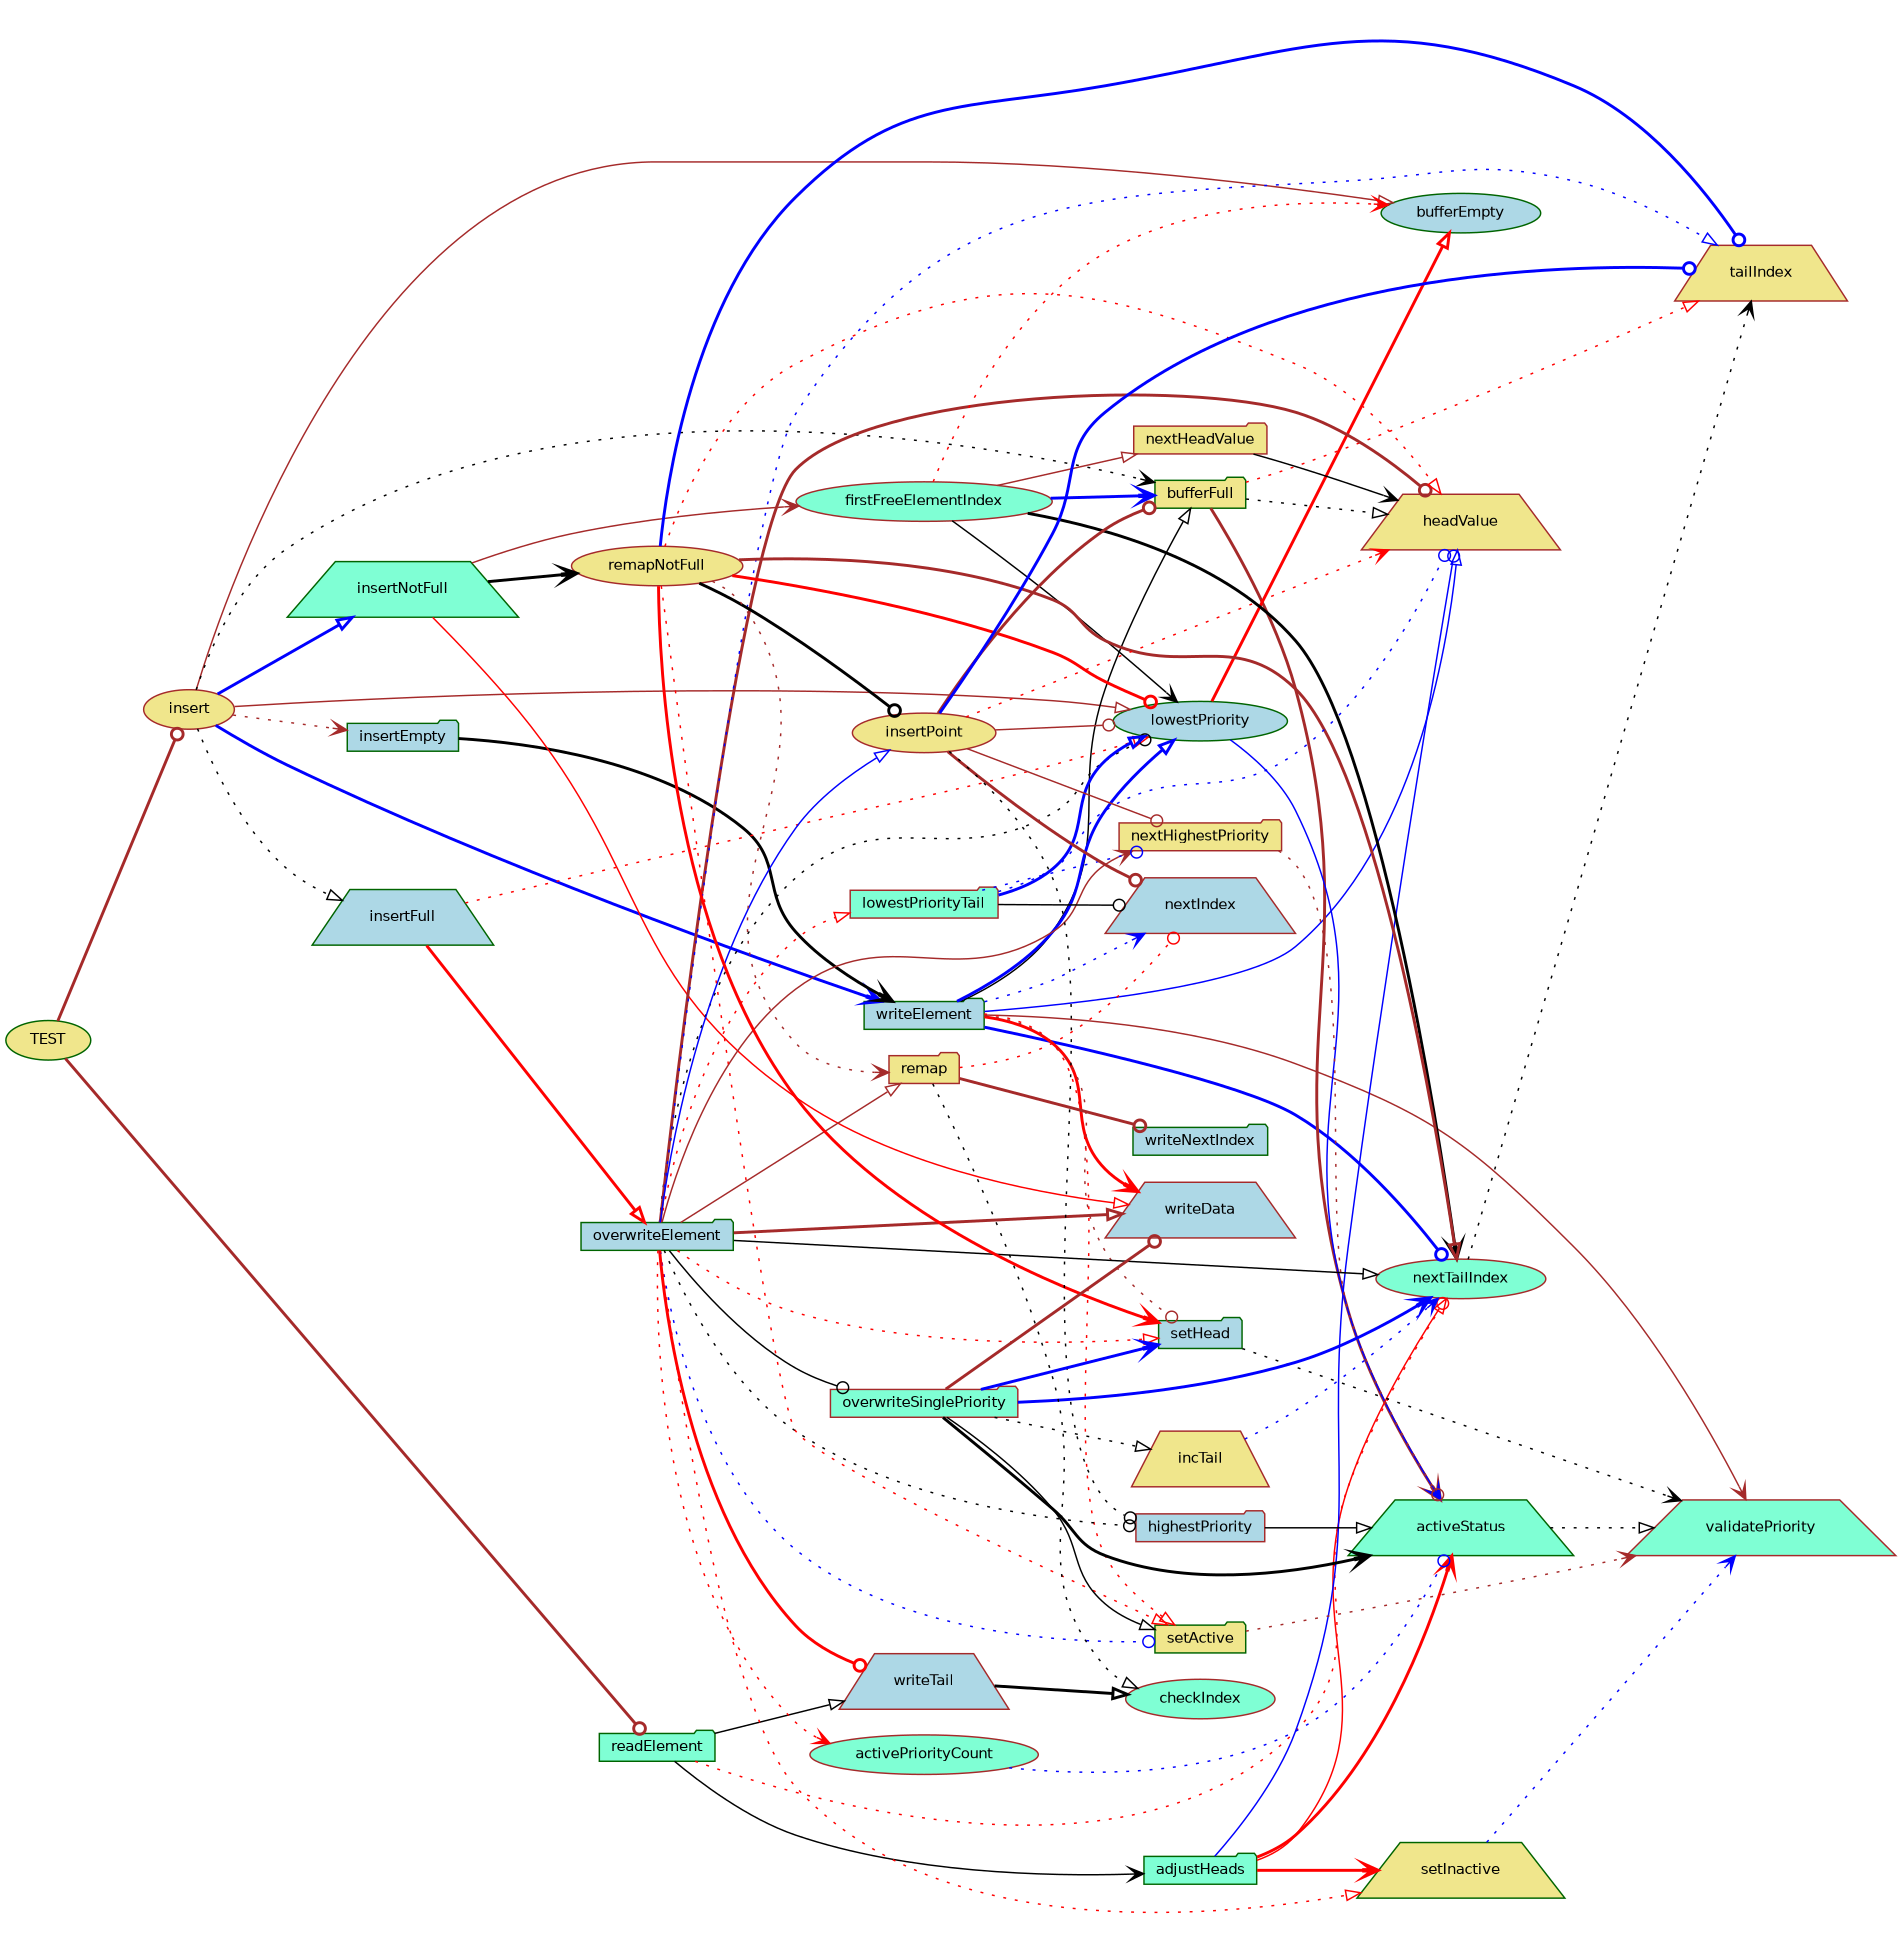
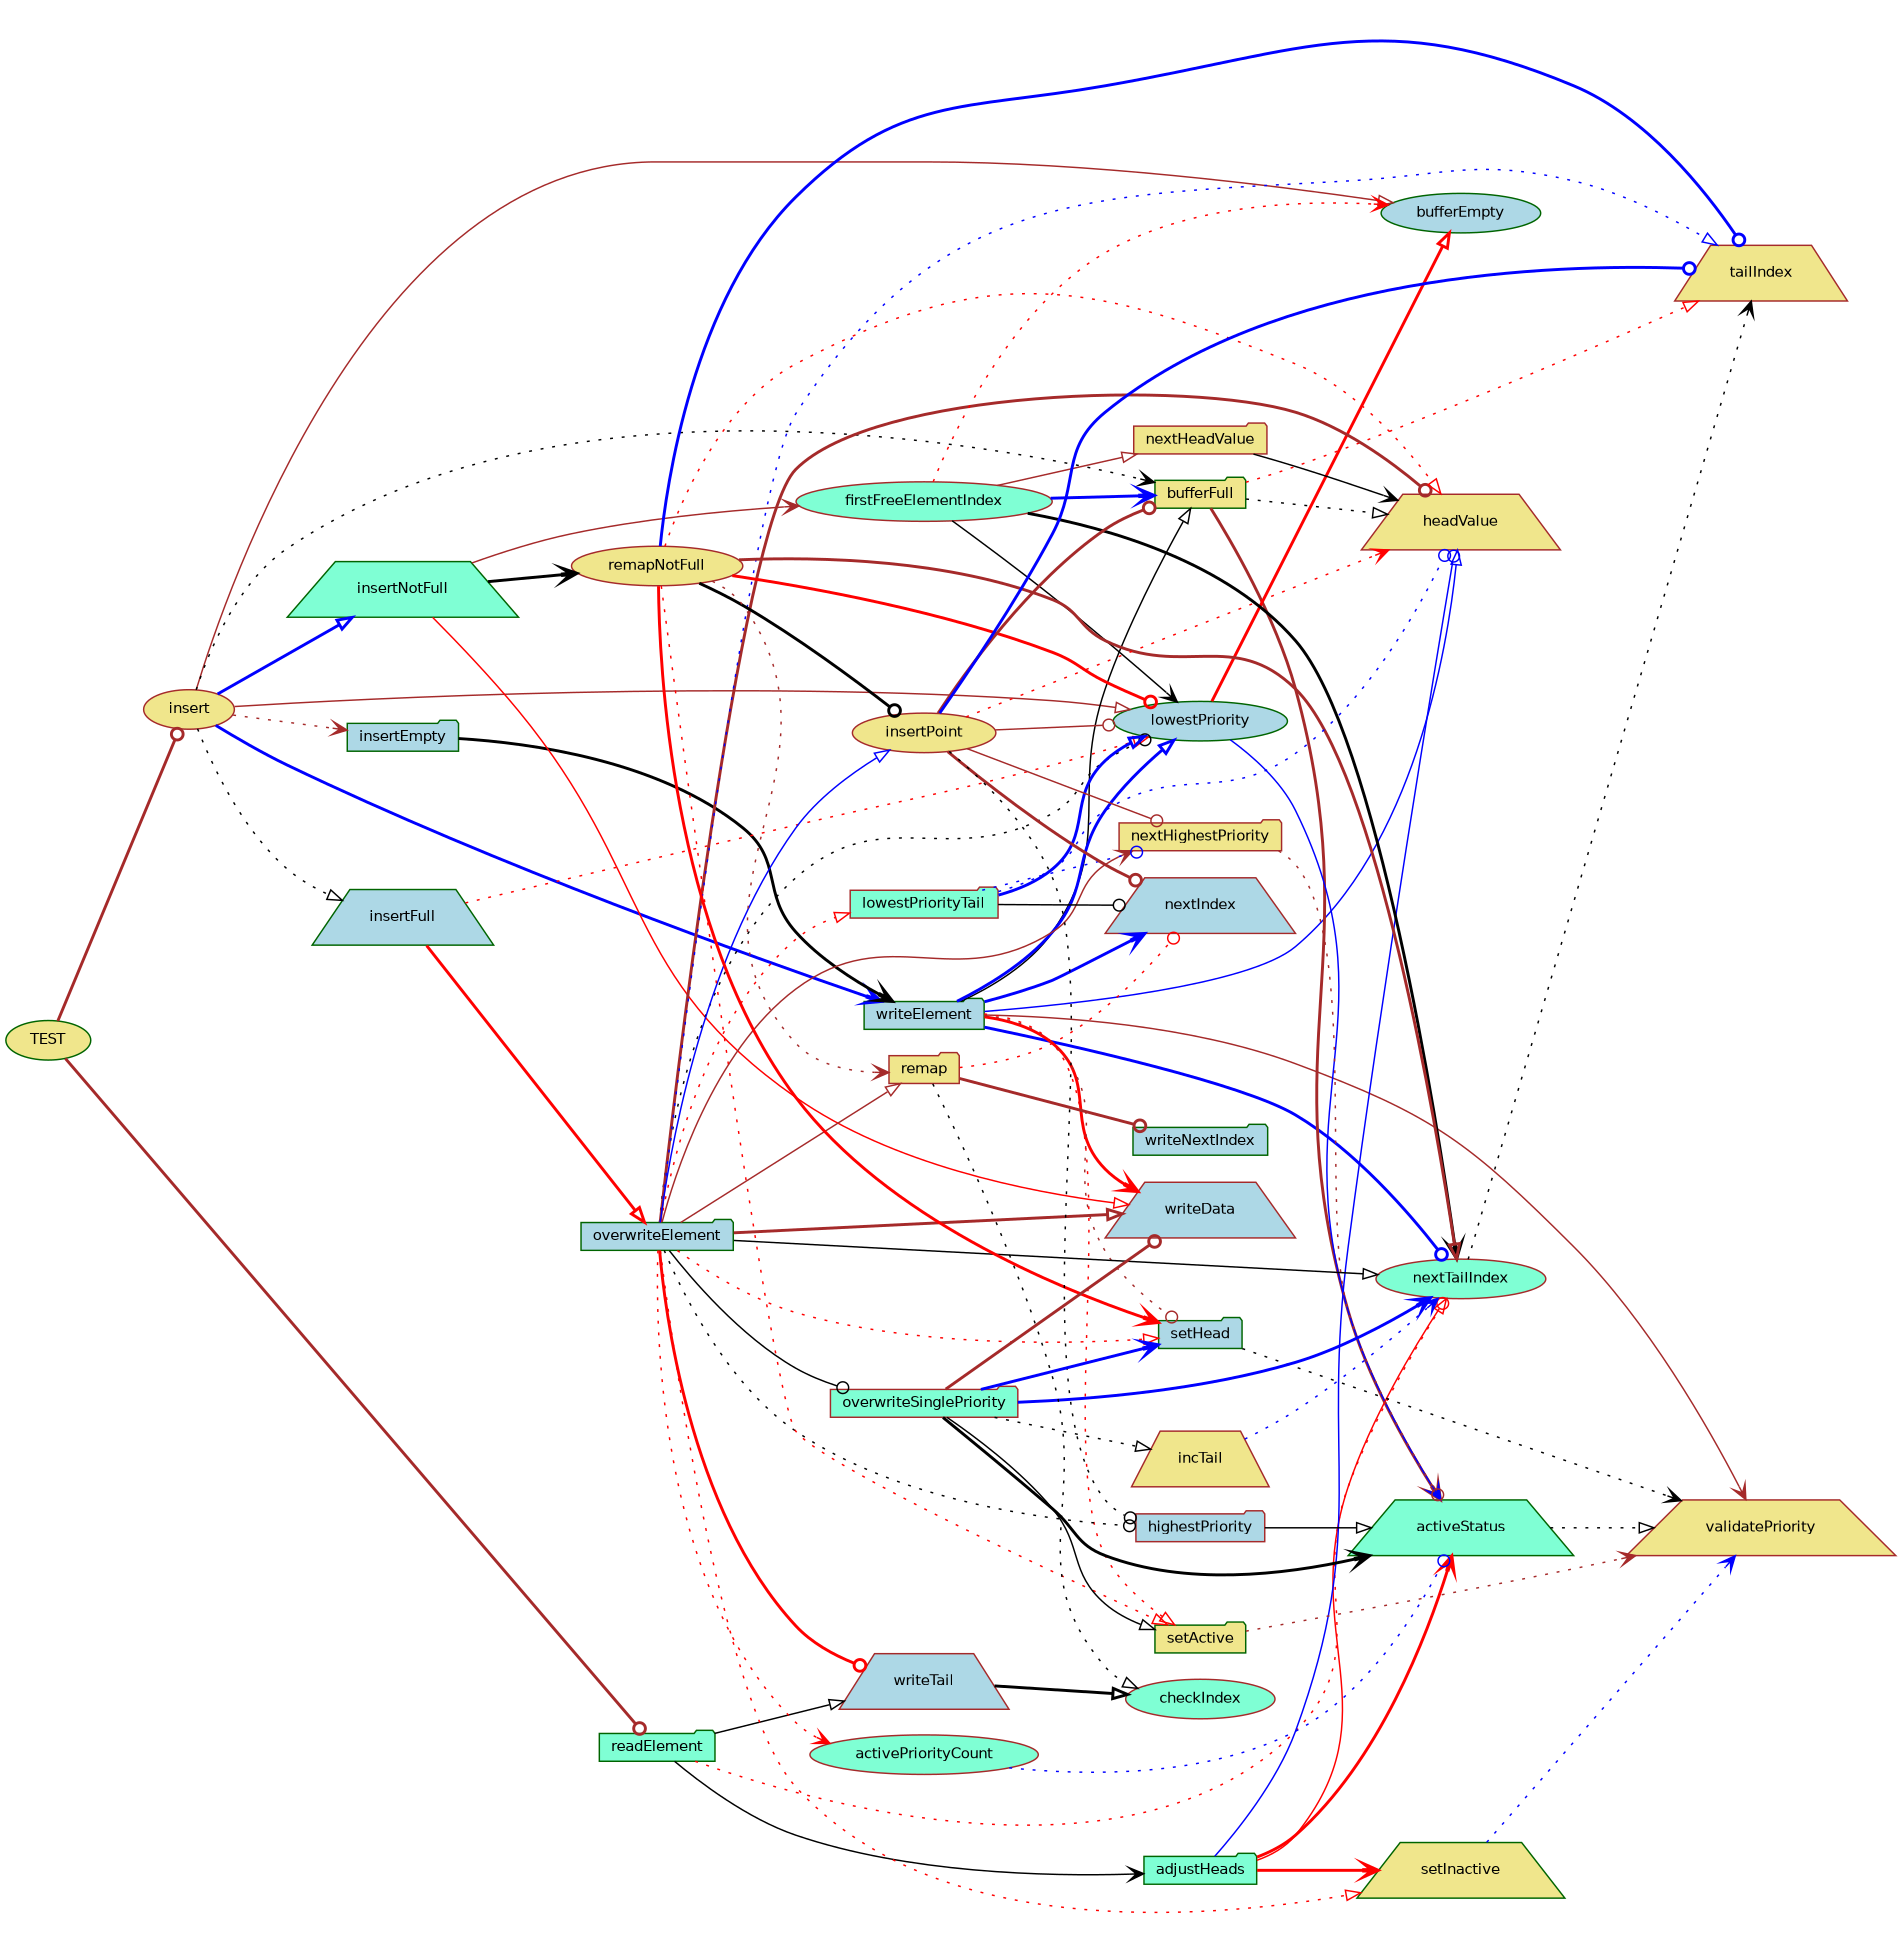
(1057, 978) -> (1057, 978)
(1761, 1528) -> (1761, 1528)
(808, 1558) -> none
